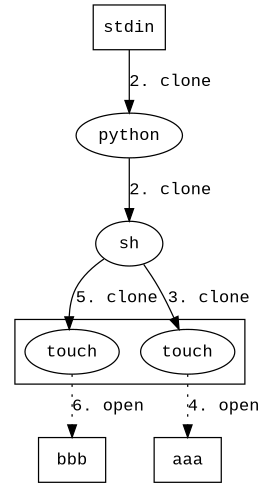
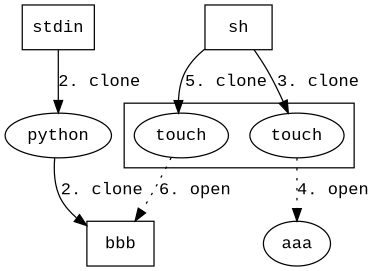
(129, 183) -> (58, 191)
(129, 244) -> (239, 27)
(188, 460) -> (297, 244)
